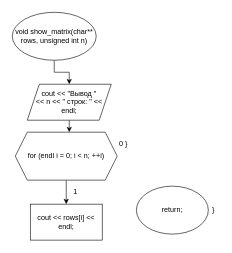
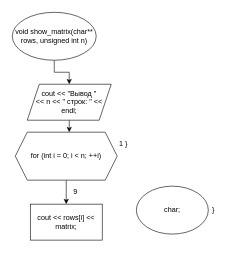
(124, 144) -> (124, 144)
(66, 156) -> (66, 156)
(76, 192) -> (76, 192)
(173, 210) -> (173, 210)
(66, 222) -> (66, 222)
